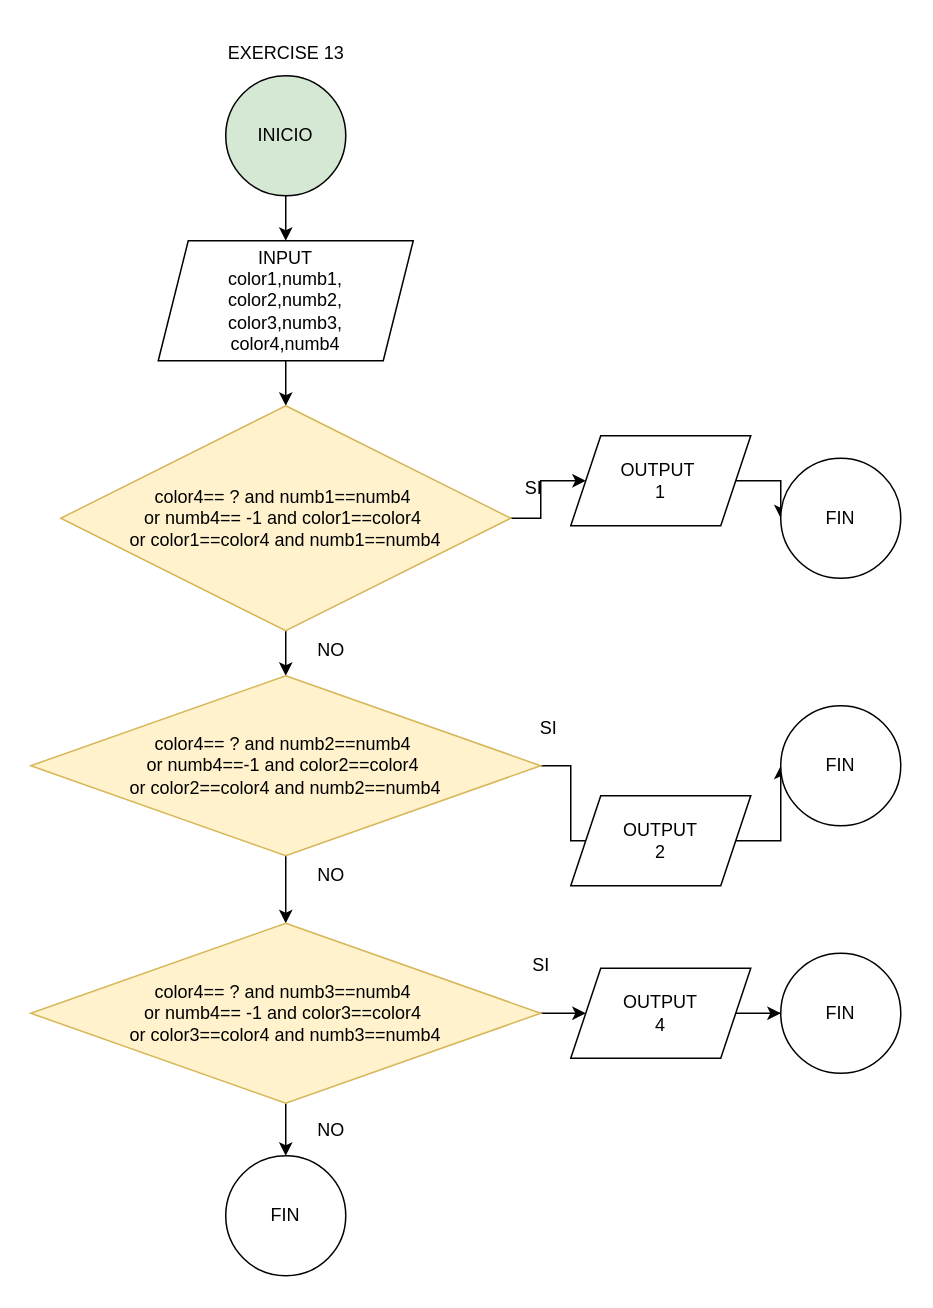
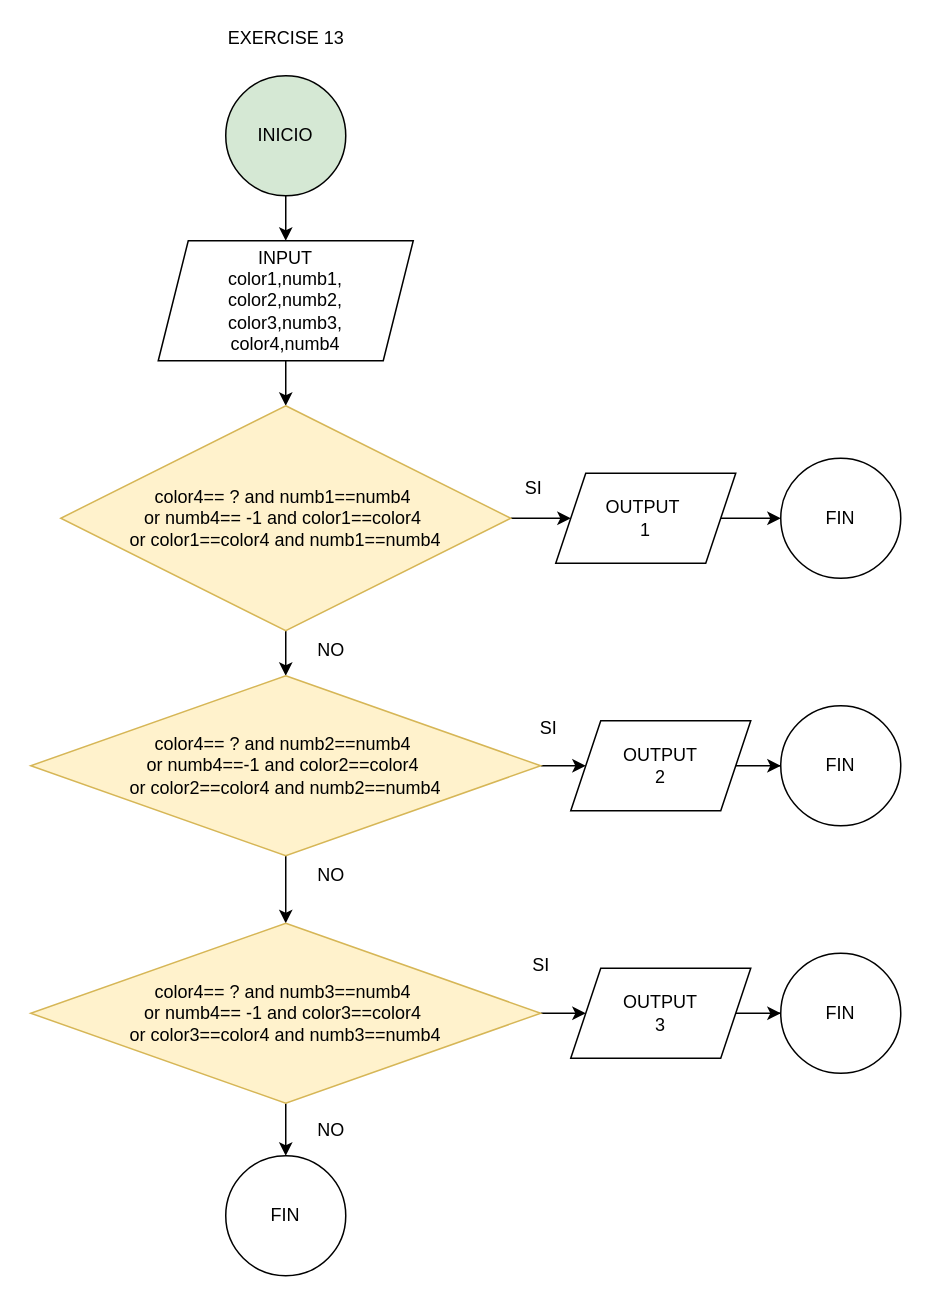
(286, 53) -> (286, 38)
(661, 481) -> (646, 518)
(661, 841) -> (661, 766)
(661, 1013) -> (661, 1013)
